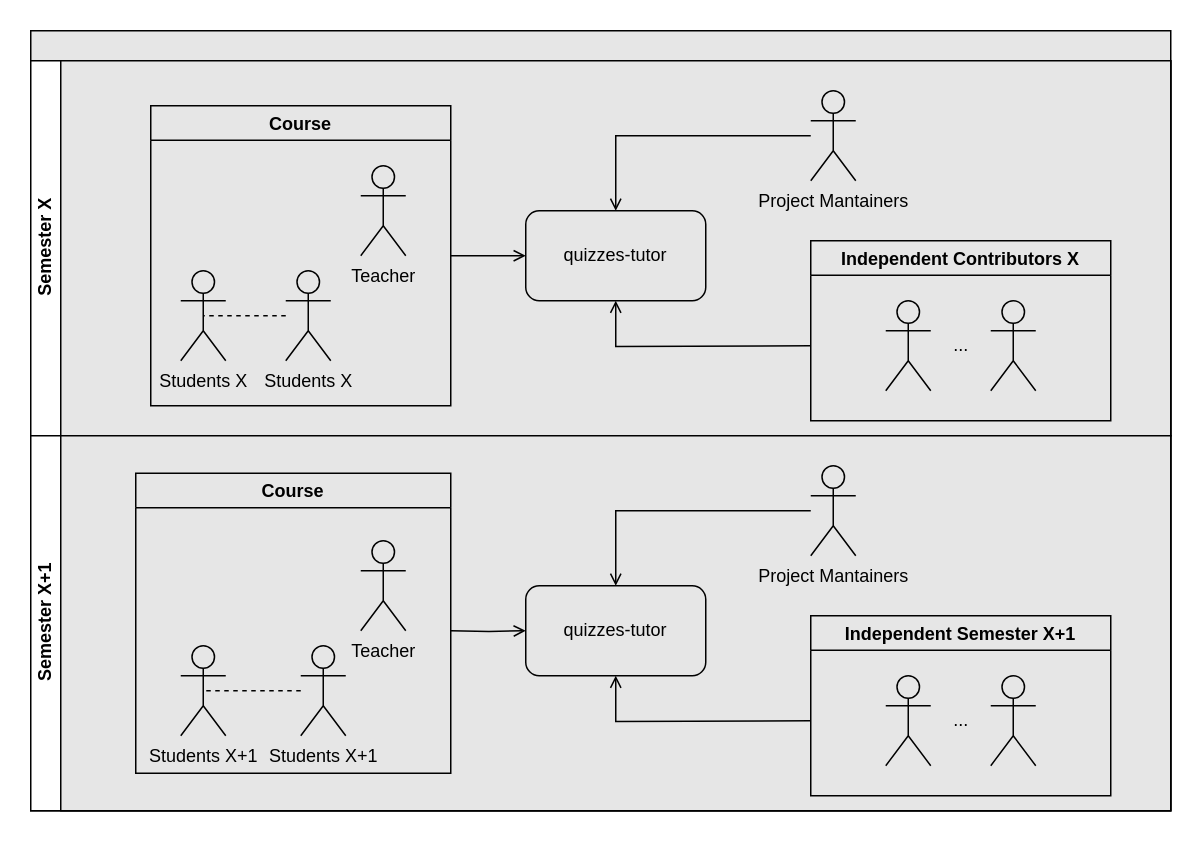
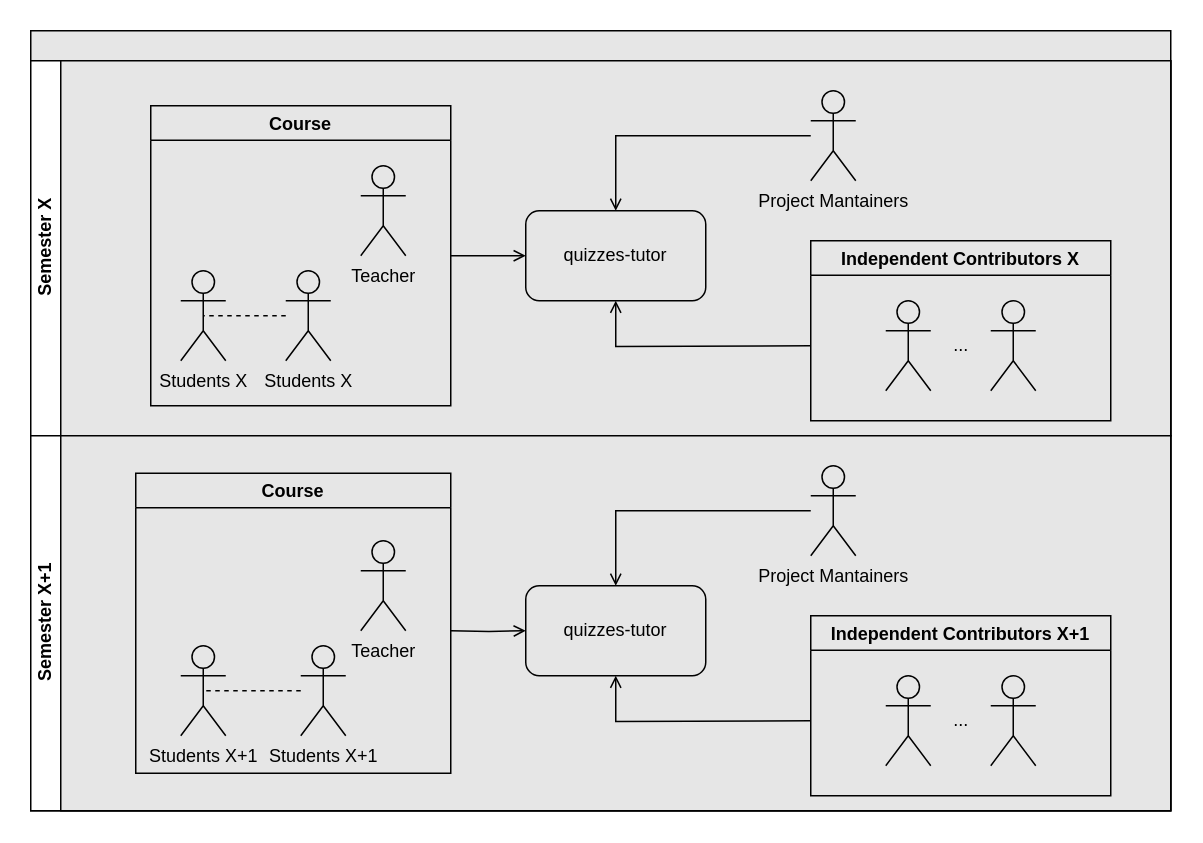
(960, 634) -> (960, 634)
